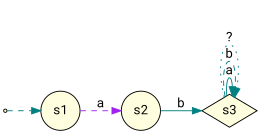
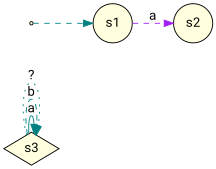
(176, 111) -> none
